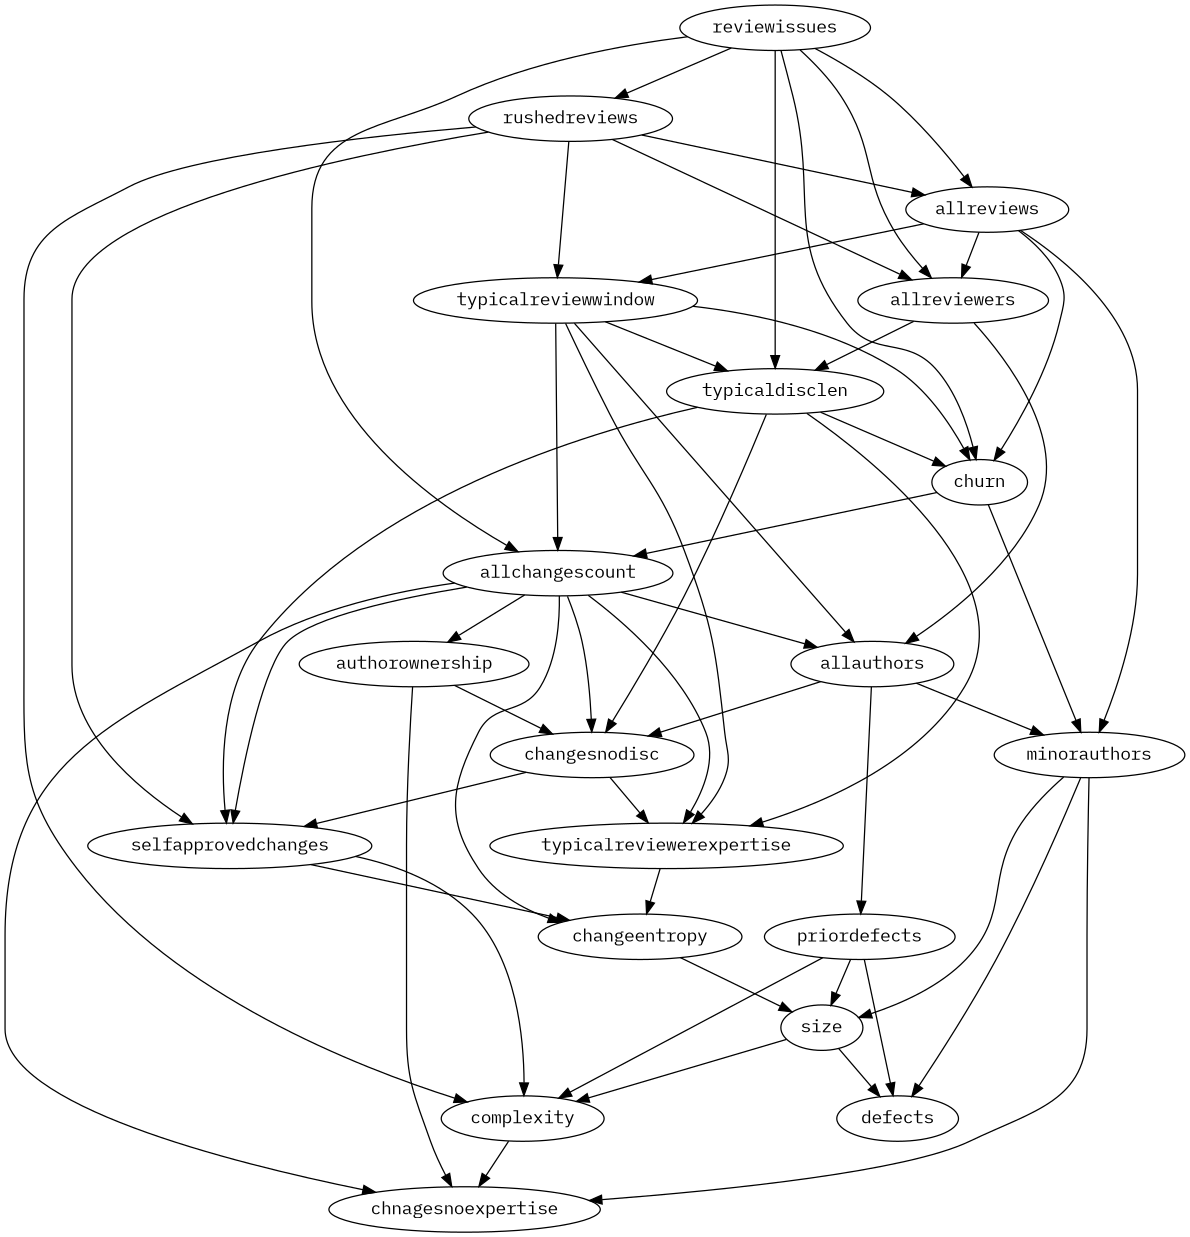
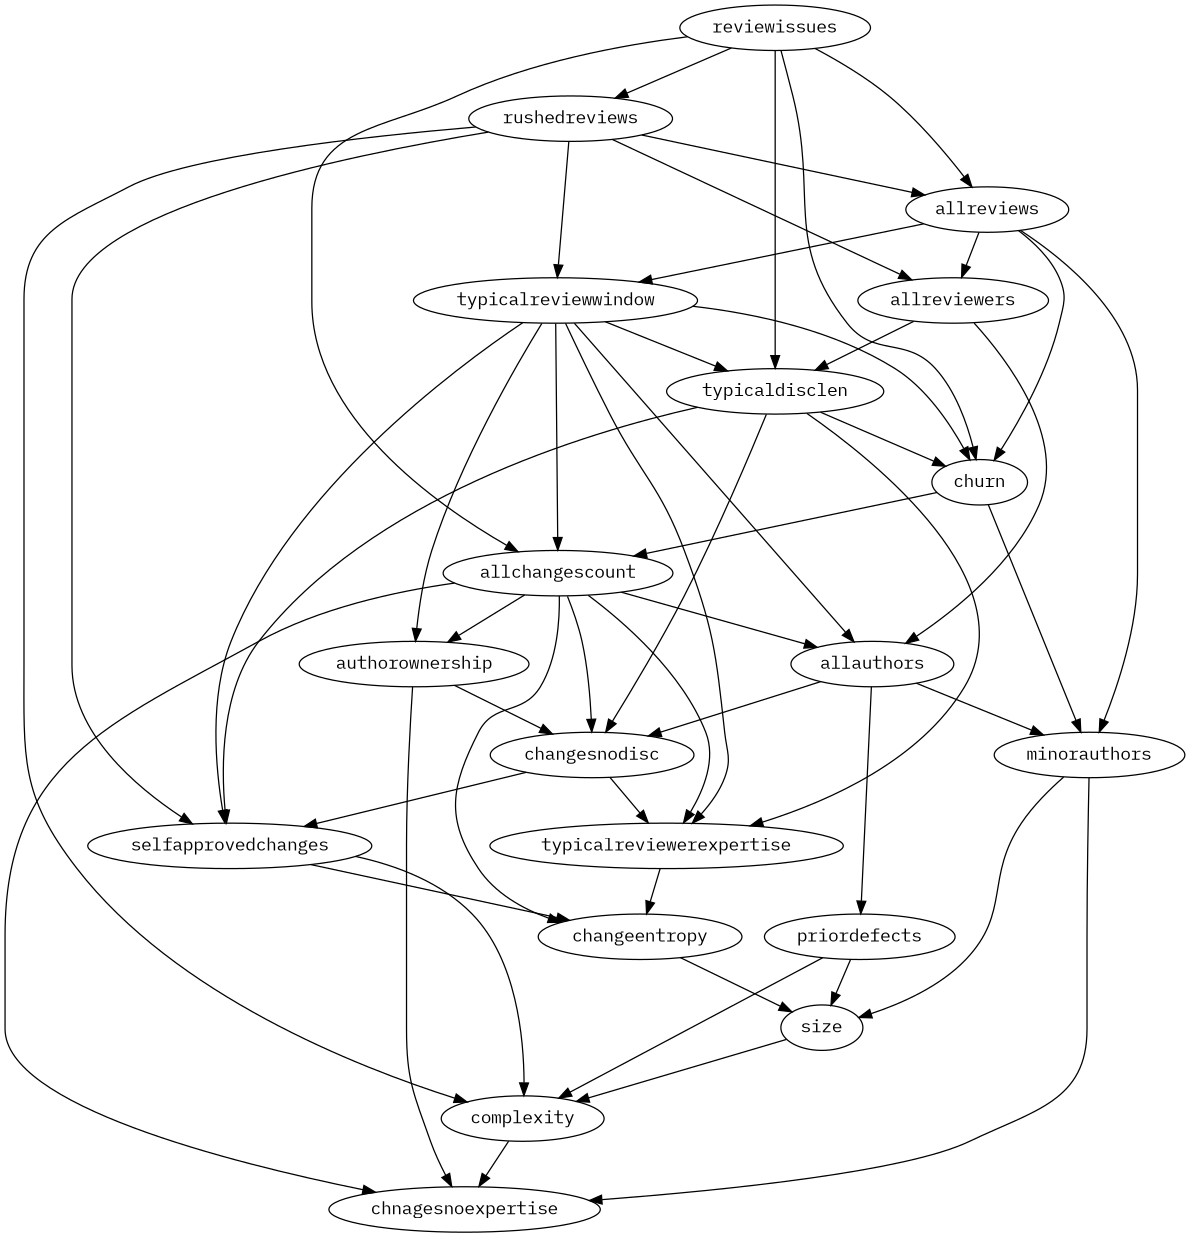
(867, 156) -> none
none -> (463, 470)
(292, 638) -> (299, 527)
(898, 1119) -> none
